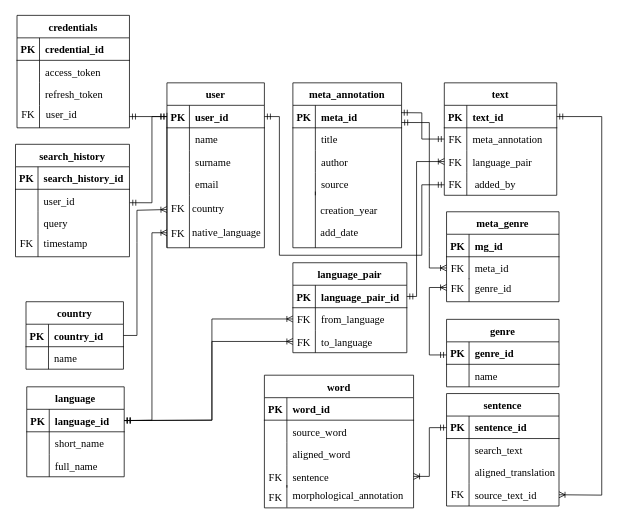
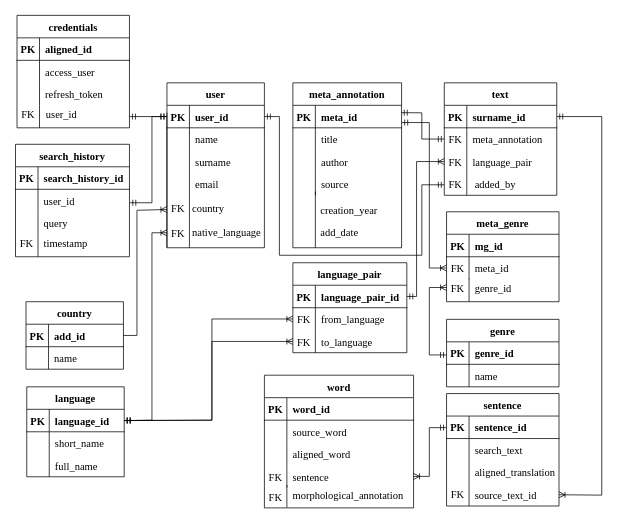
(79, 50) -> (70, 50)
(80, 72) -> (77, 72)
(492, 117) -> (501, 117)
(82, 336) -> (70, 336)
